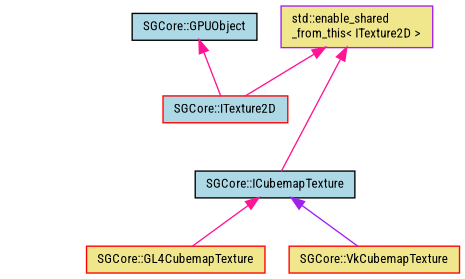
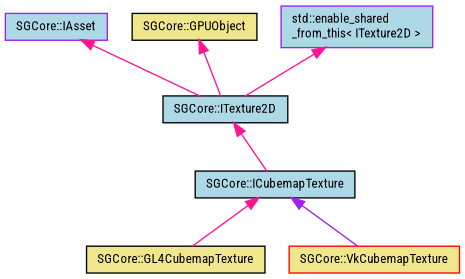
none -> (56, 27)
(195, 27) -> (195, 27)
(357, 27) -> (357, 27)
(225, 109) -> (225, 109)
(311, 115) -> (254, 153)
(176, 260) -> (176, 260)
